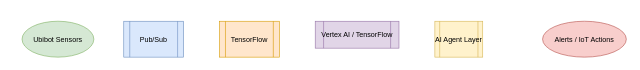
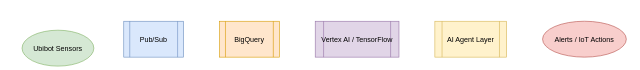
(357, 35) -> (357, 39)
(57, 39) -> (57, 48)
(459, 39) -> (471, 39)
(249, 40) -> (249, 40)
